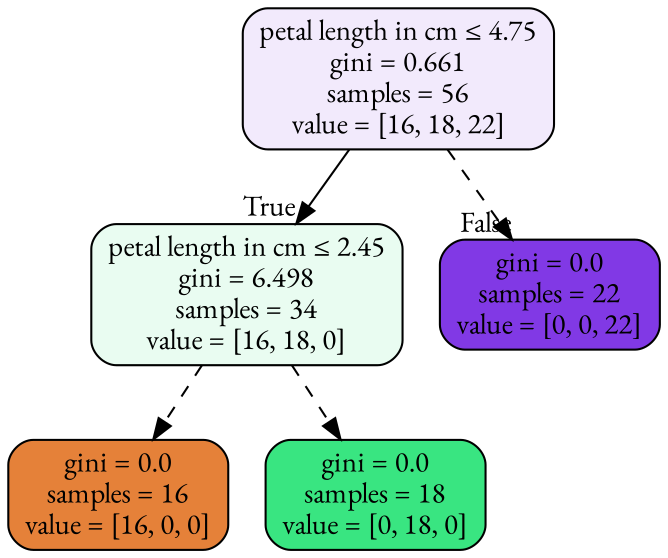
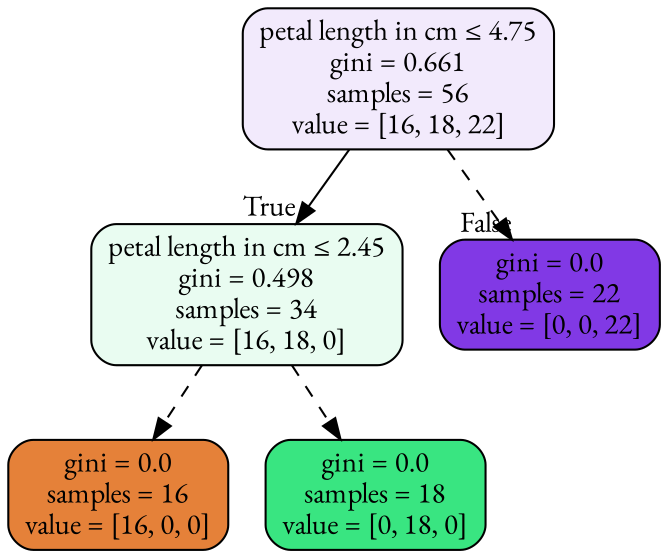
(247, 278) -> (247, 278)
